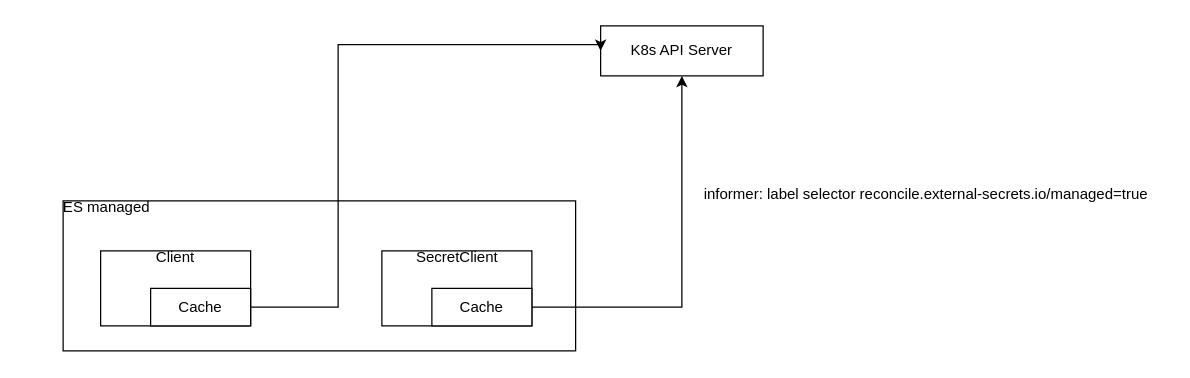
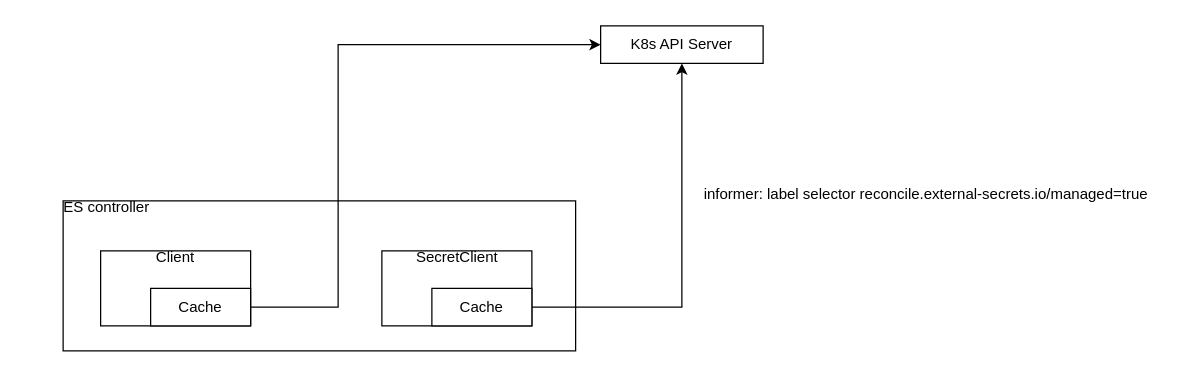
(682, 51) -> (682, 44)
(107, 207) -> (107, 207)
